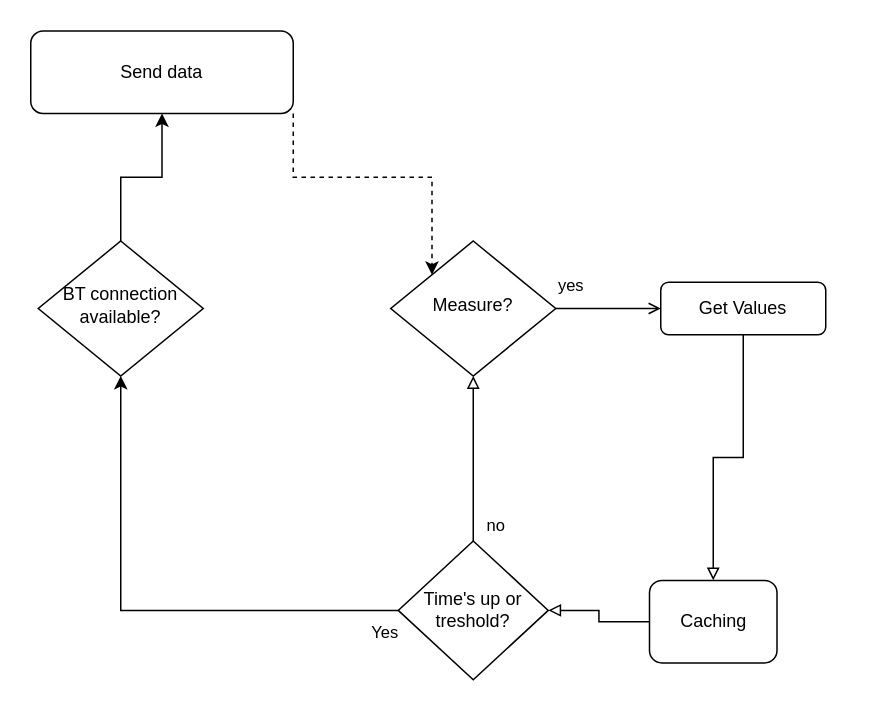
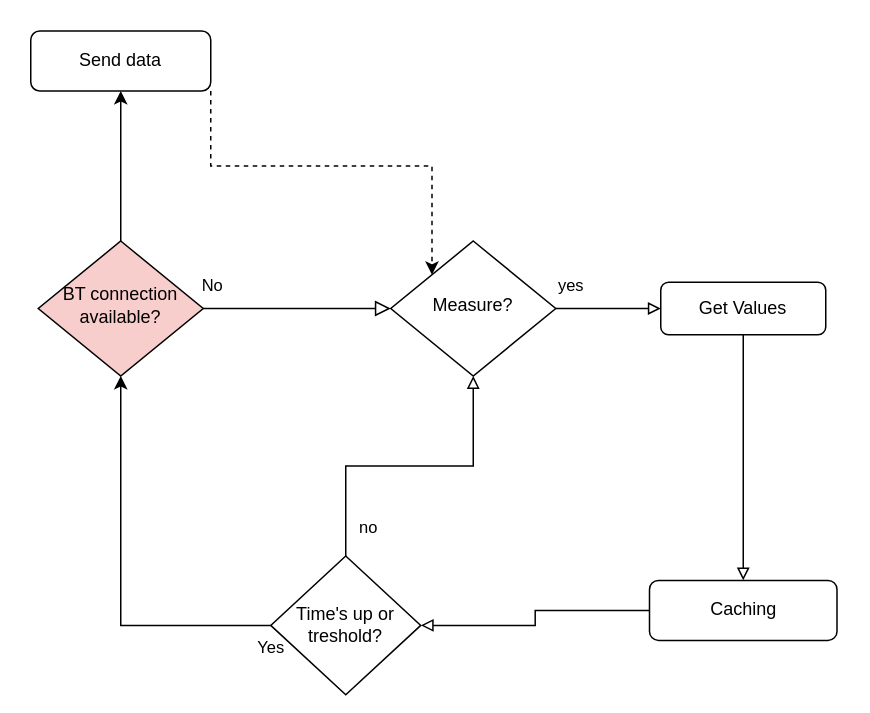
(162, 72) -> (121, 61)
(121, 308) -> (121, 308)
none -> (289, 308)
(651, 308) -> (647, 308)
(473, 610) -> (346, 625)
(713, 621) -> (743, 610)
